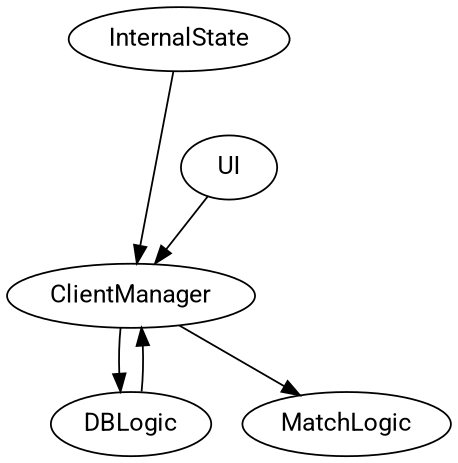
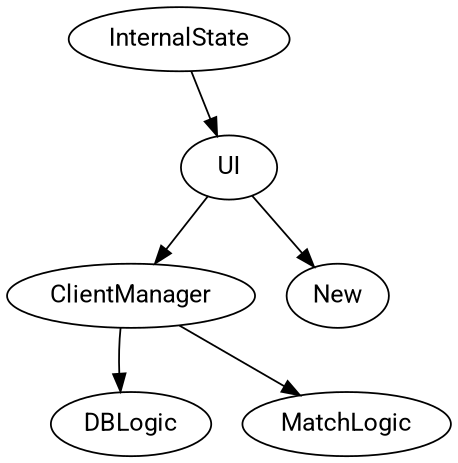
(157, 158) -> (201, 95)
none -> (338, 296)
(143, 369) -> none
